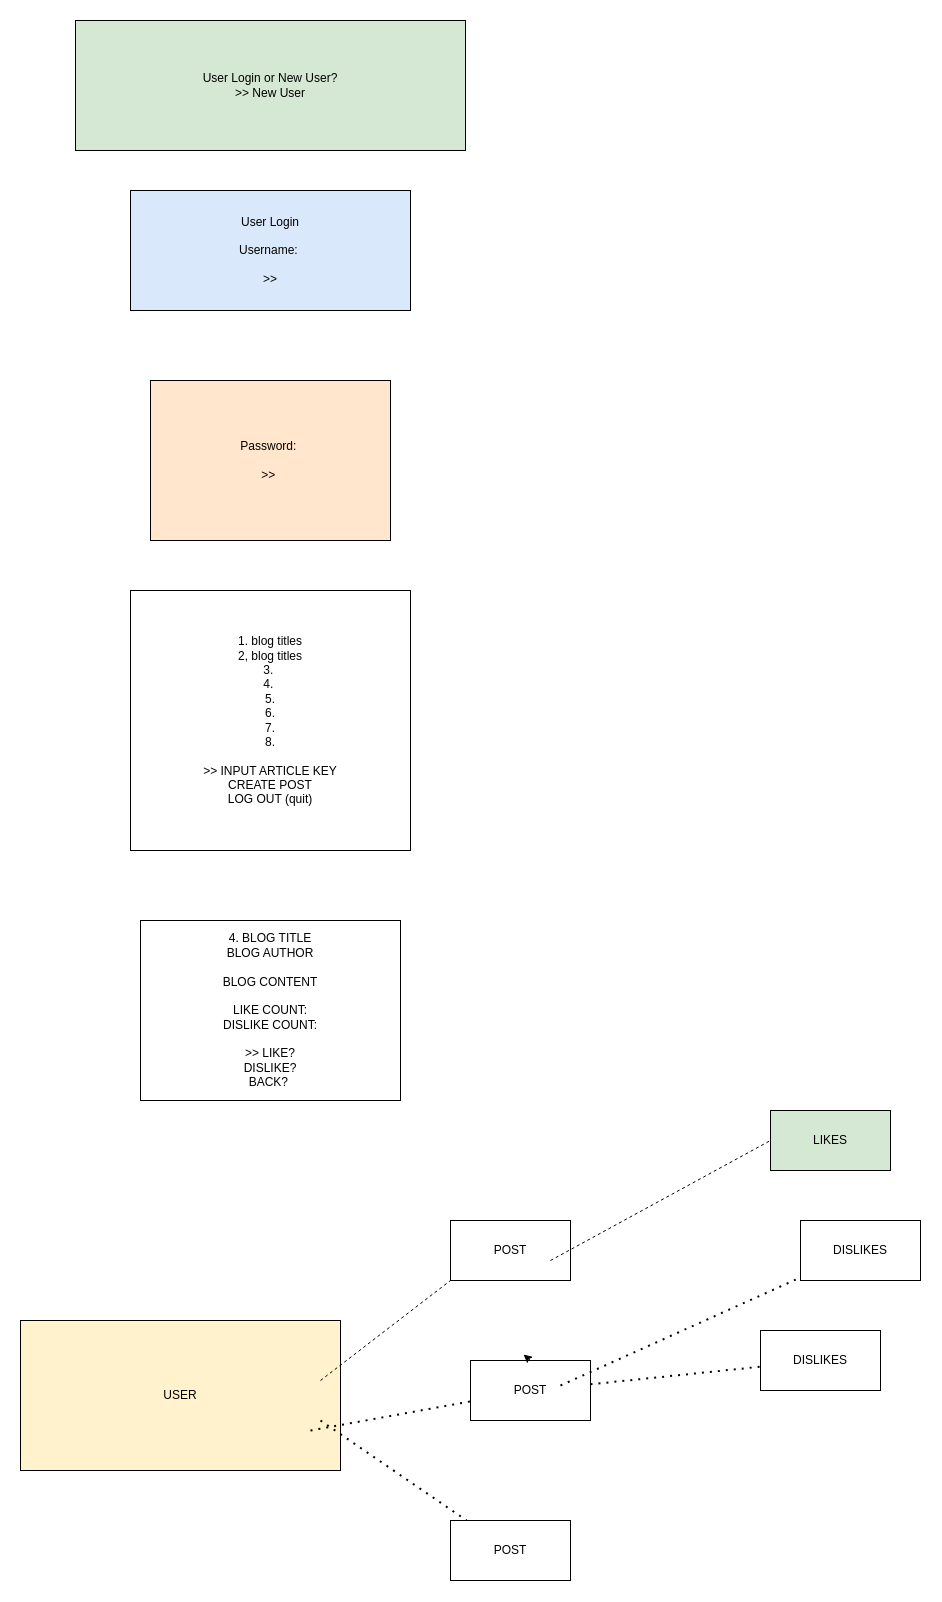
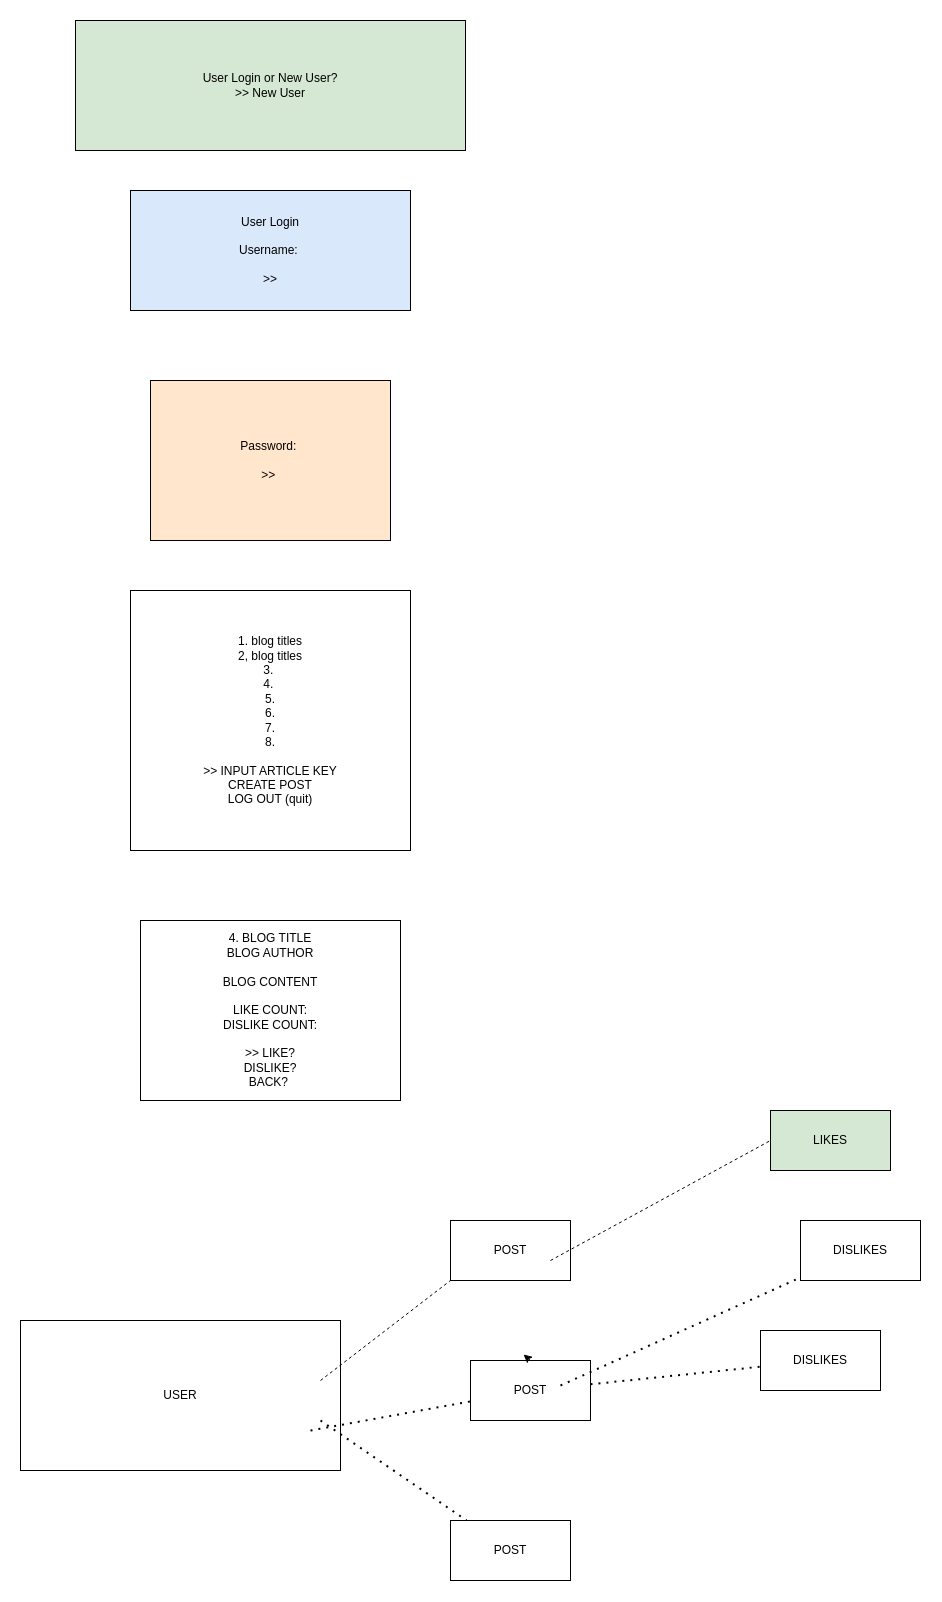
(181, 1396) -> (181, 1396)
